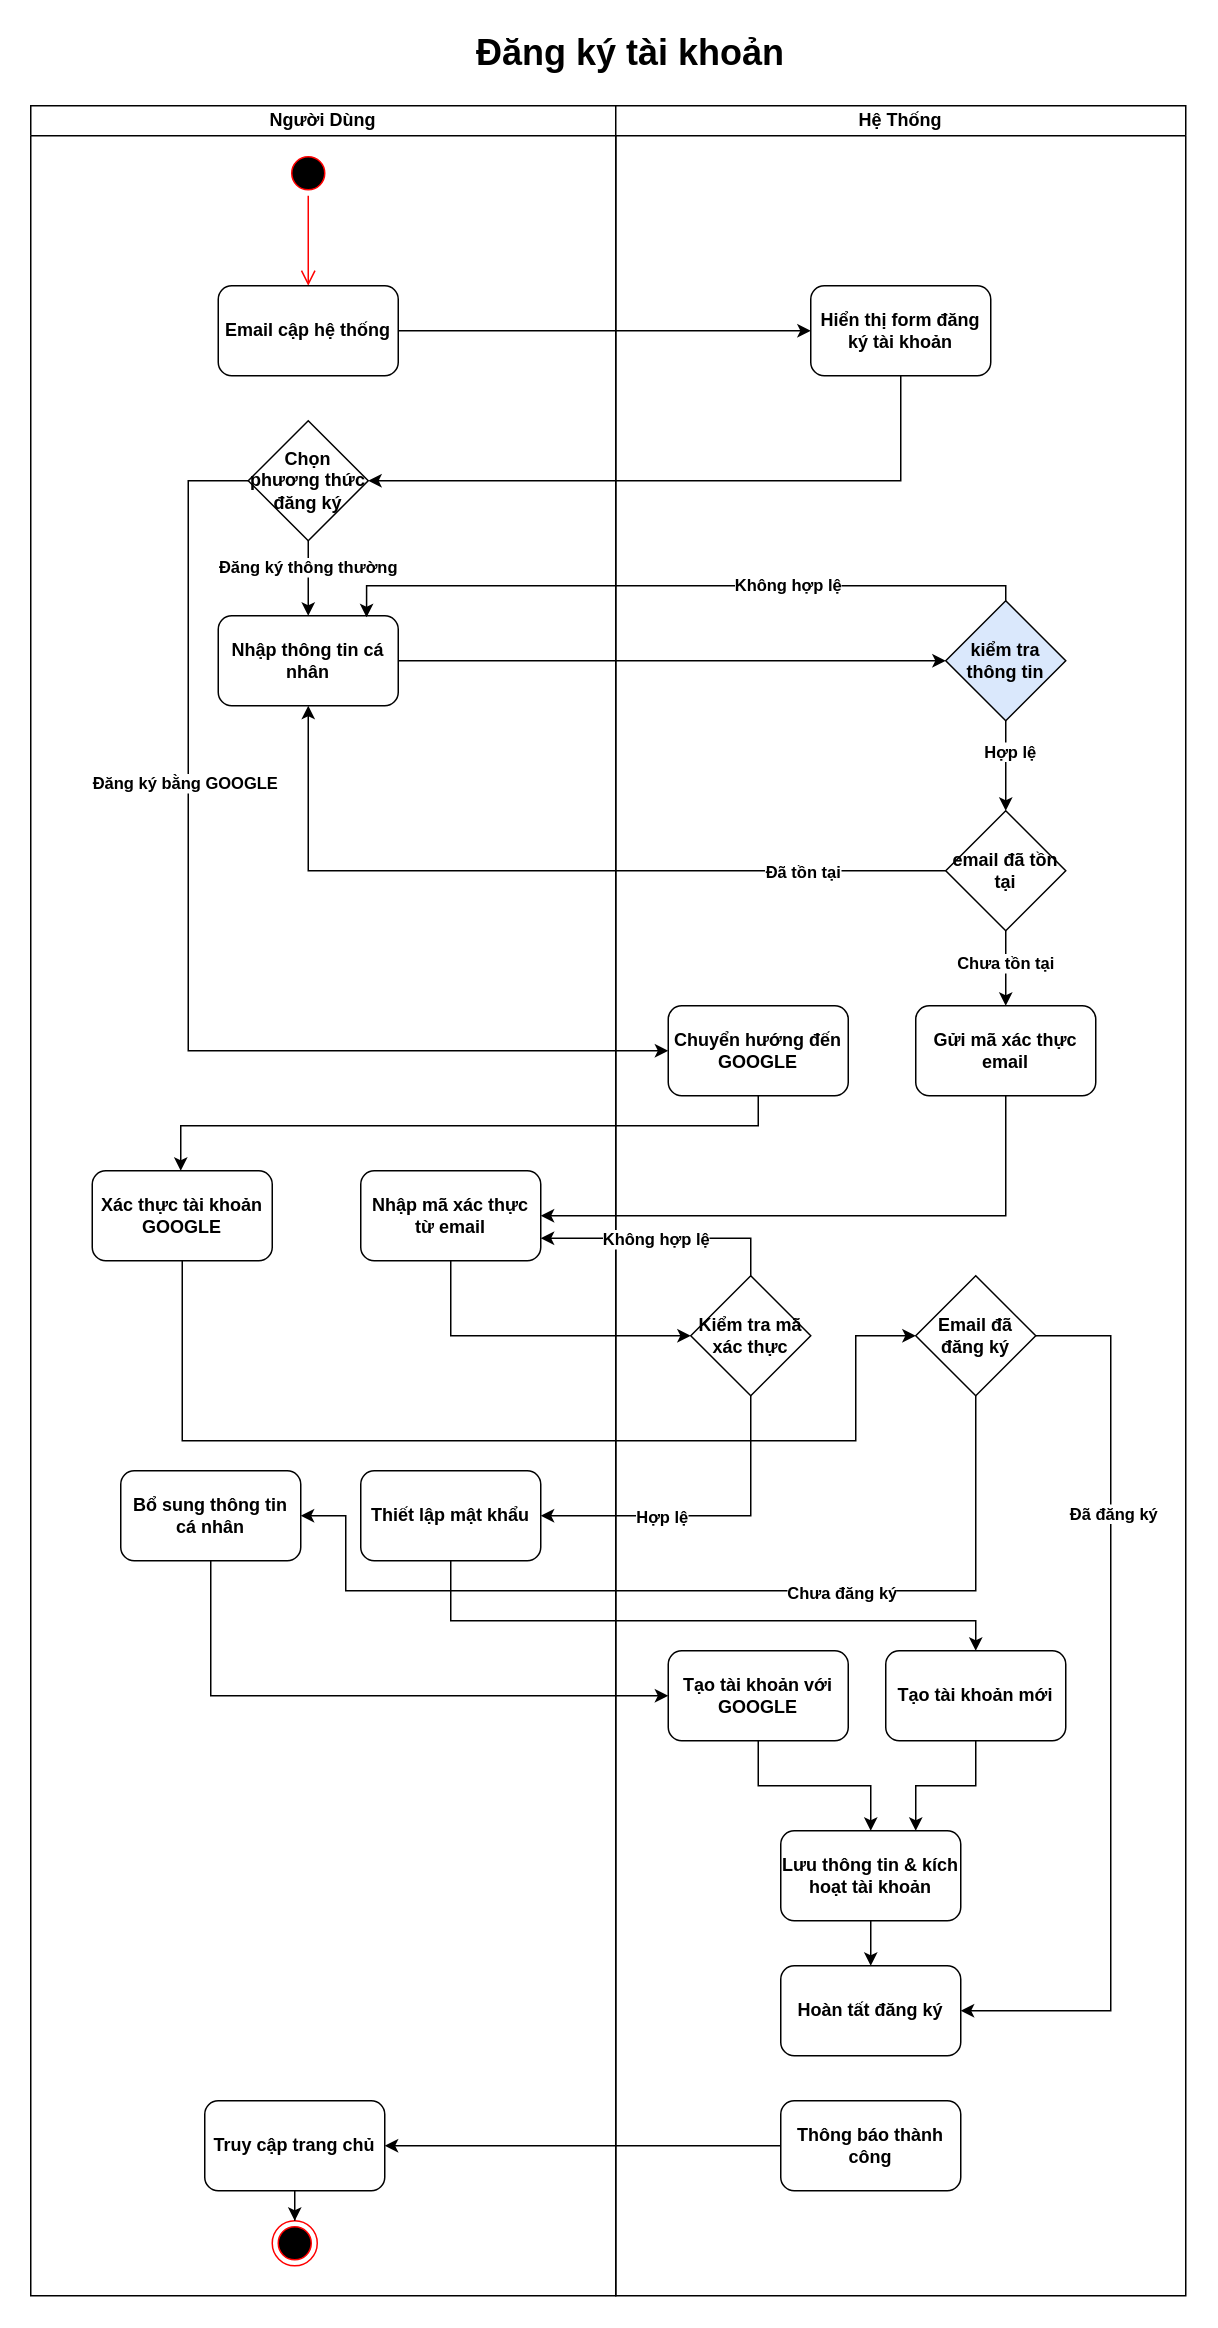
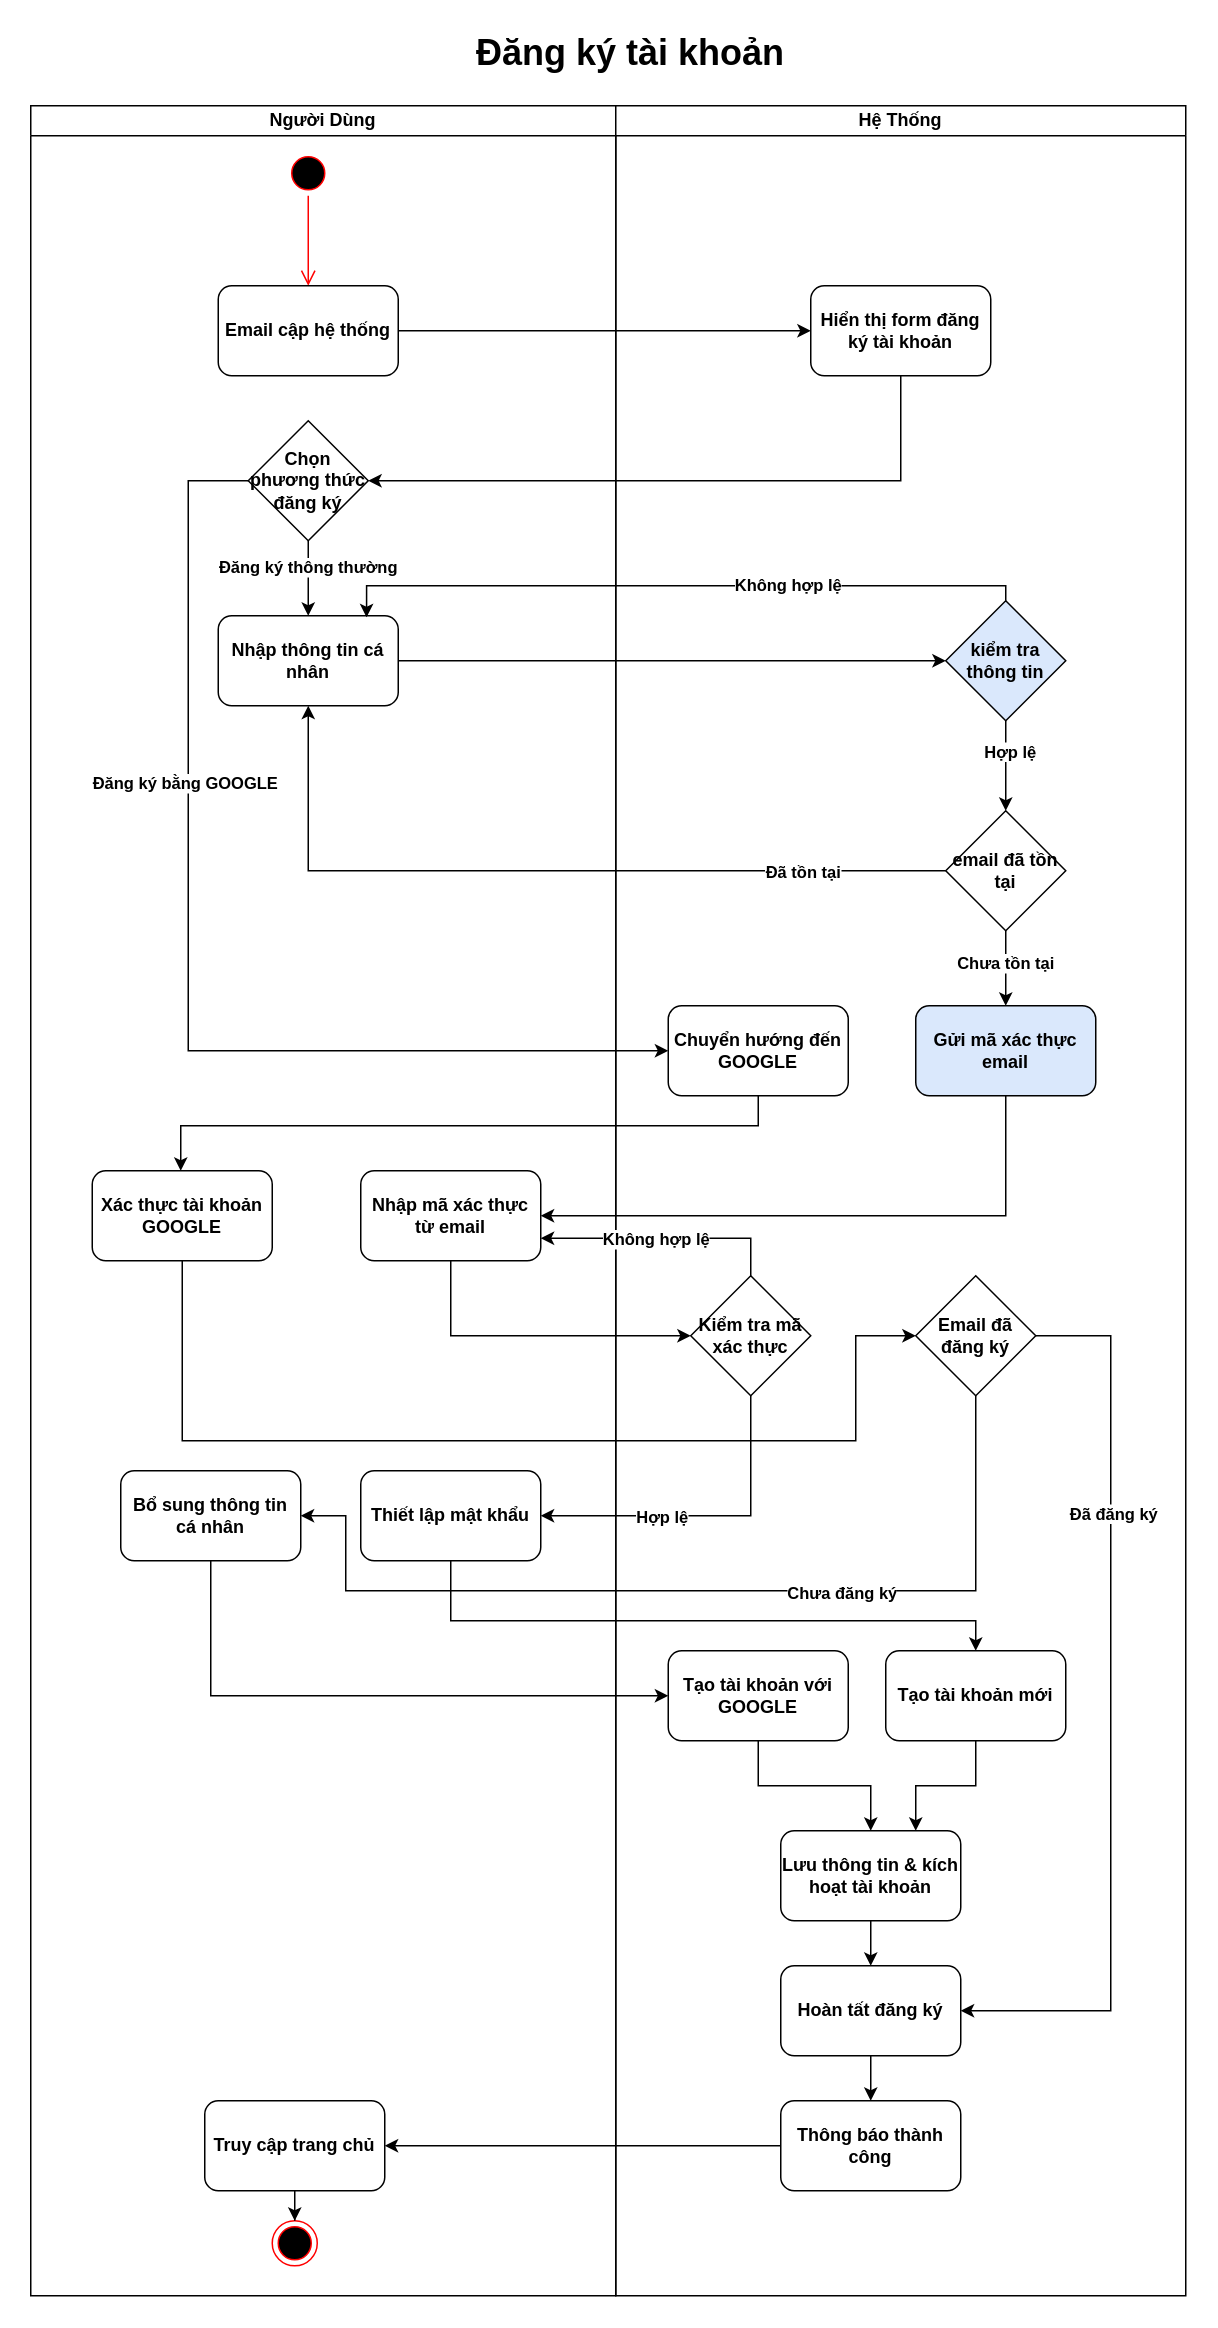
(1006, 1051) -> (1006, 1051)
none -> (871, 2084)
